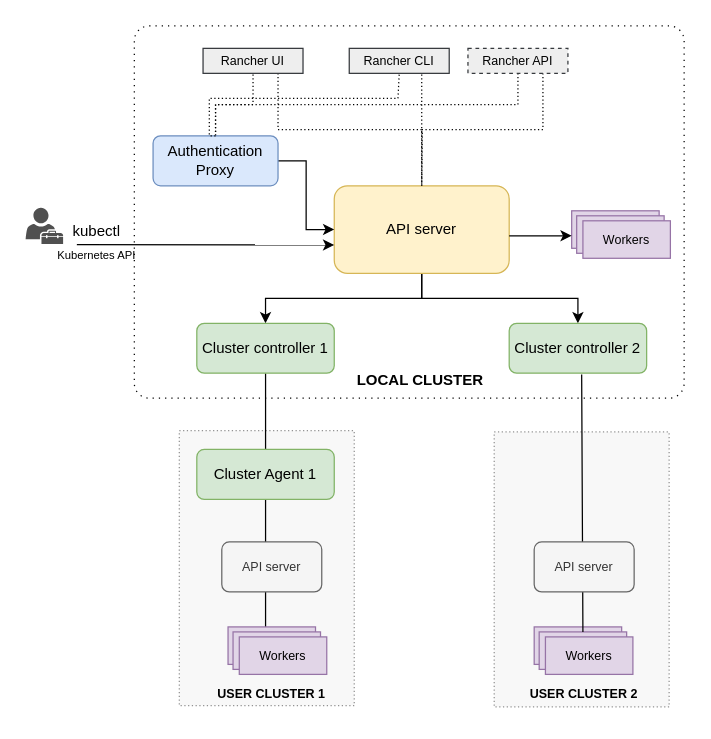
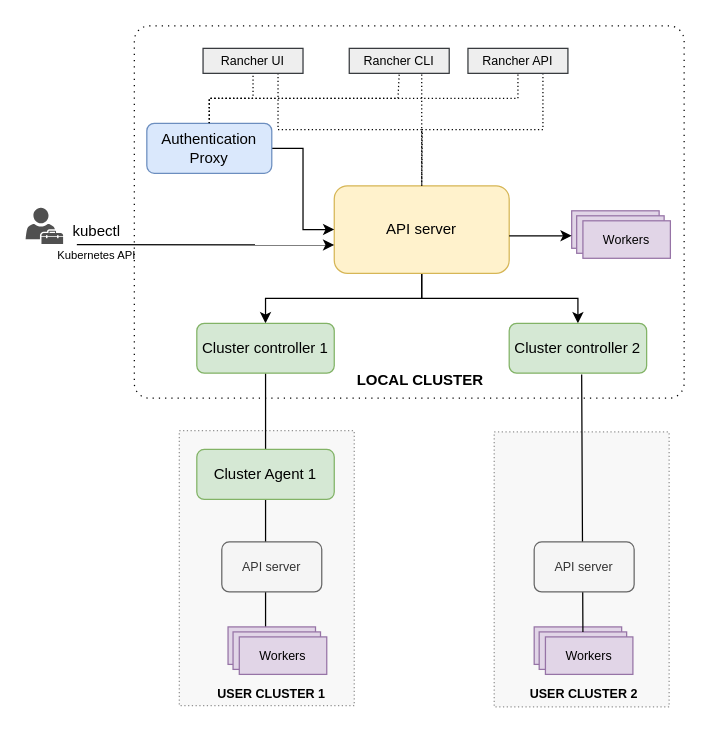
(518, 61) -> (518, 61)
(216, 161) -> (209, 148)
